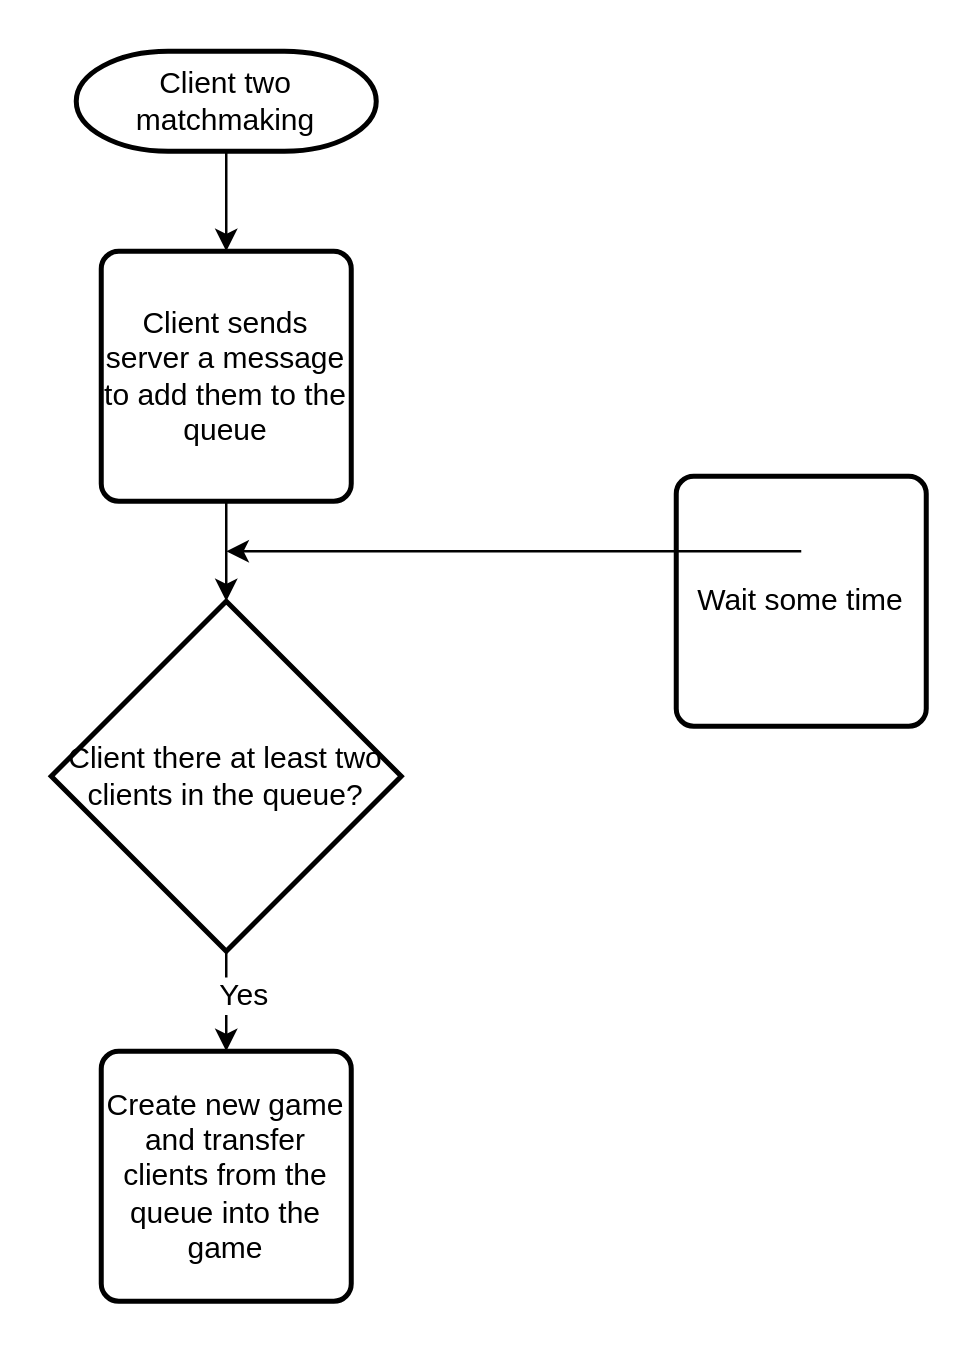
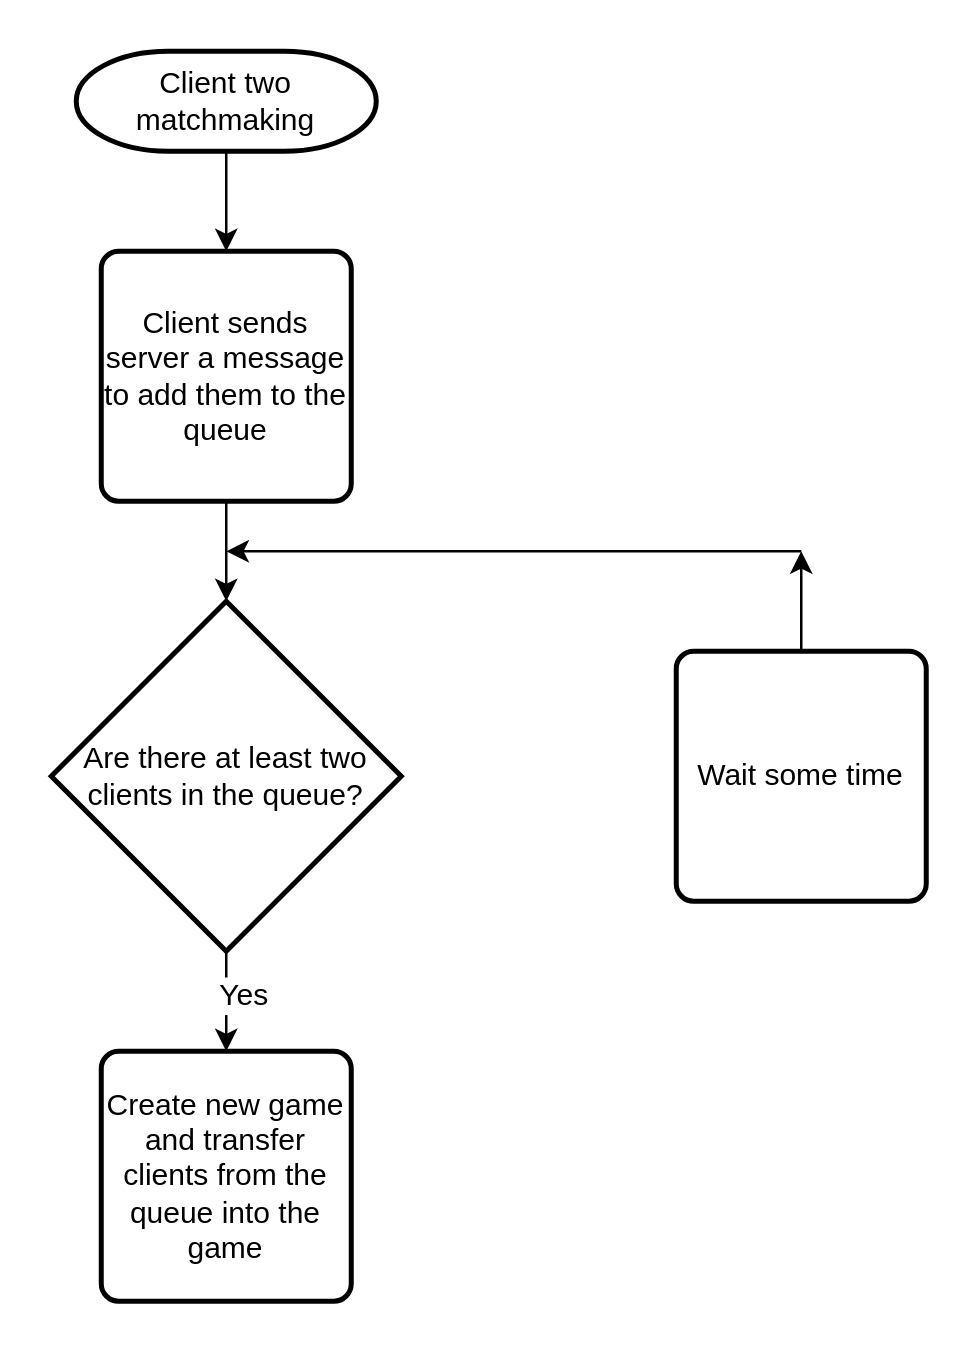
(801, 601) -> (801, 776)
(226, 776) -> (226, 776)
